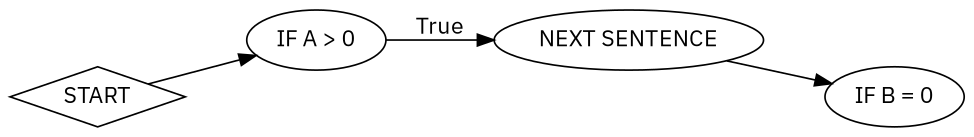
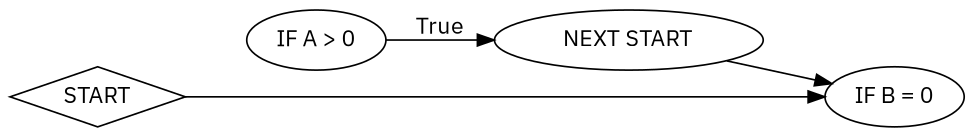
(629, 40) -> (629, 40)
(194, 72) -> (497, 97)
